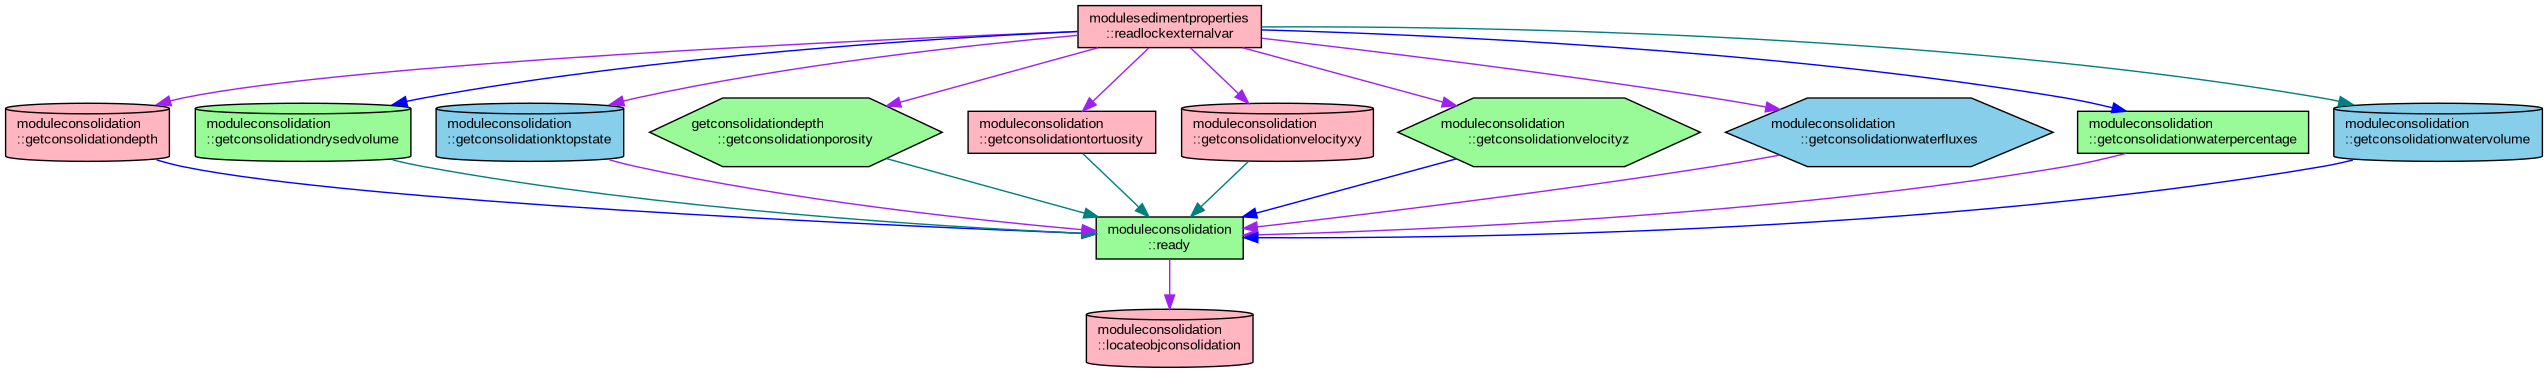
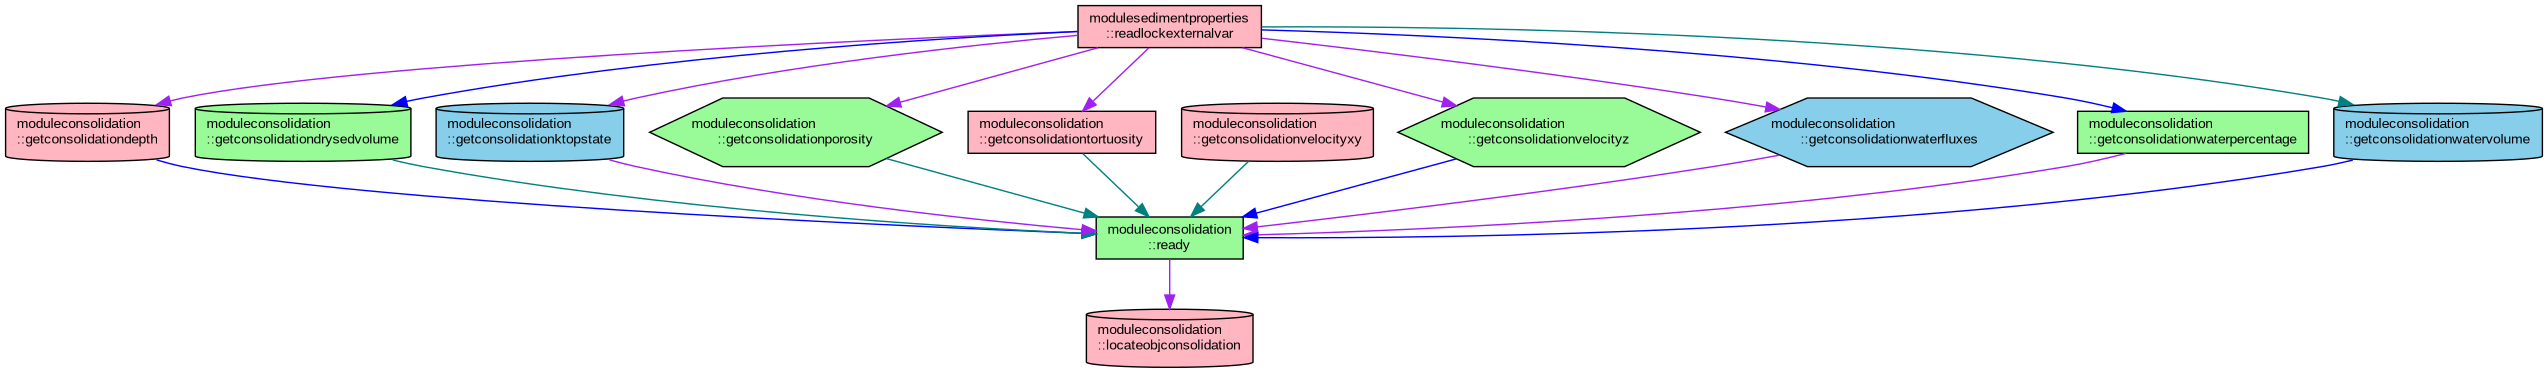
(1214, 71) -> none
(796, 132) -> (796, 132)
